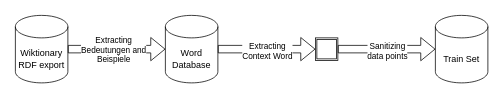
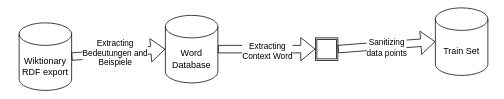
(42, 49) -> (45, 57)
(462, 49) -> (462, 42)
